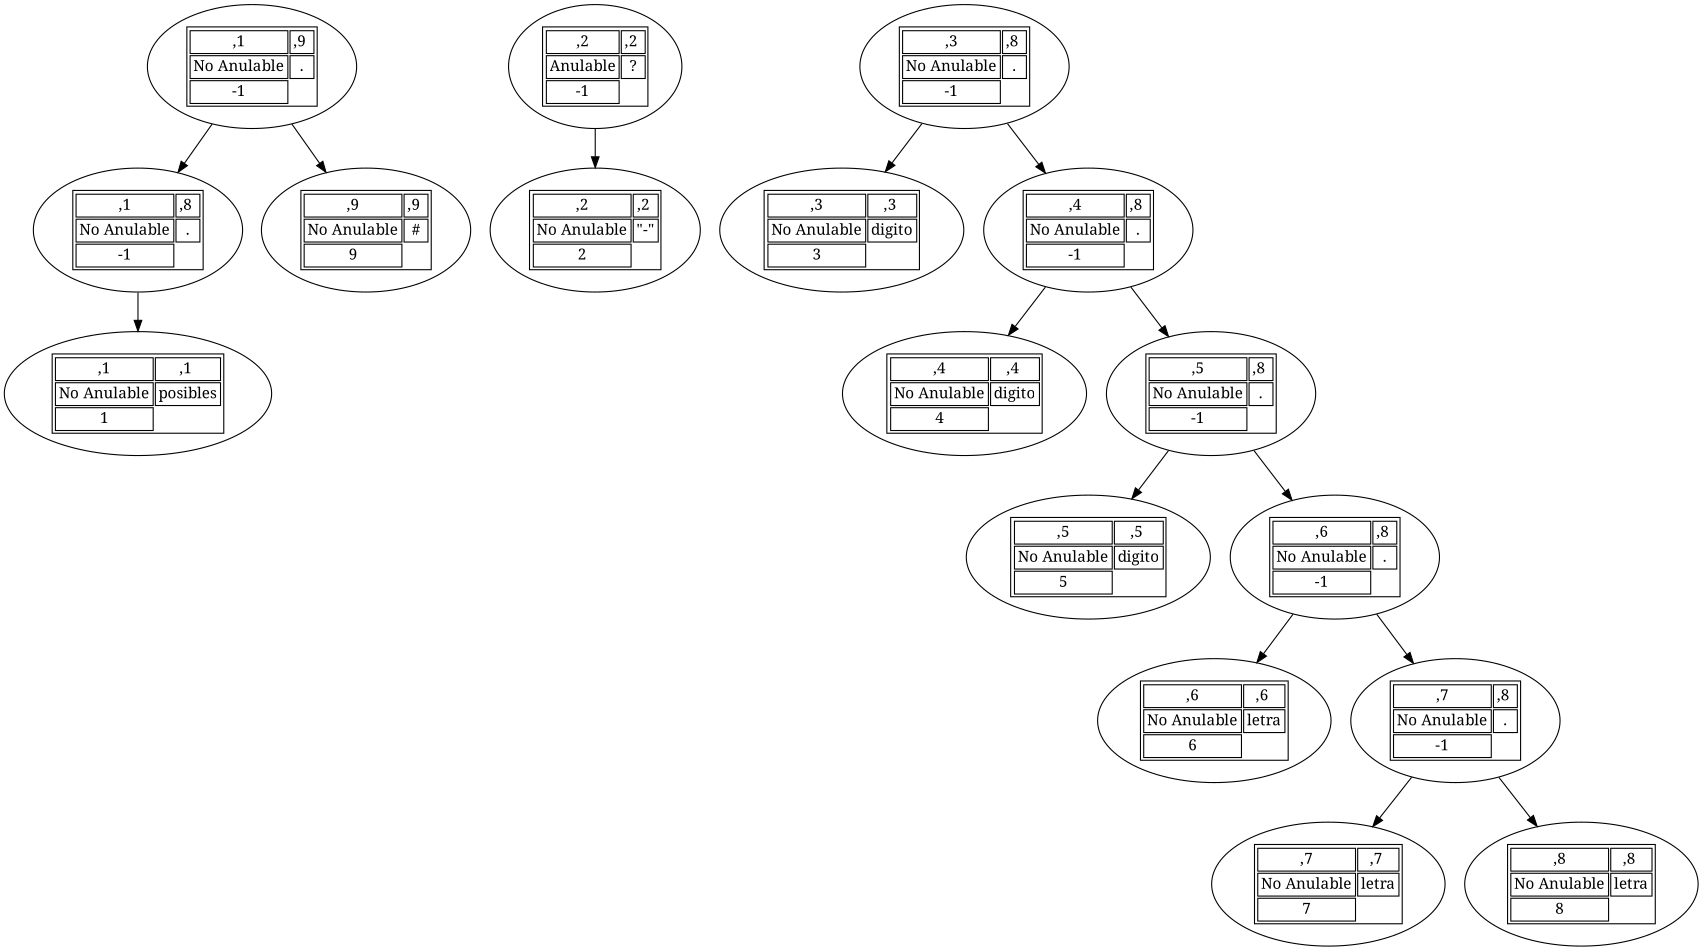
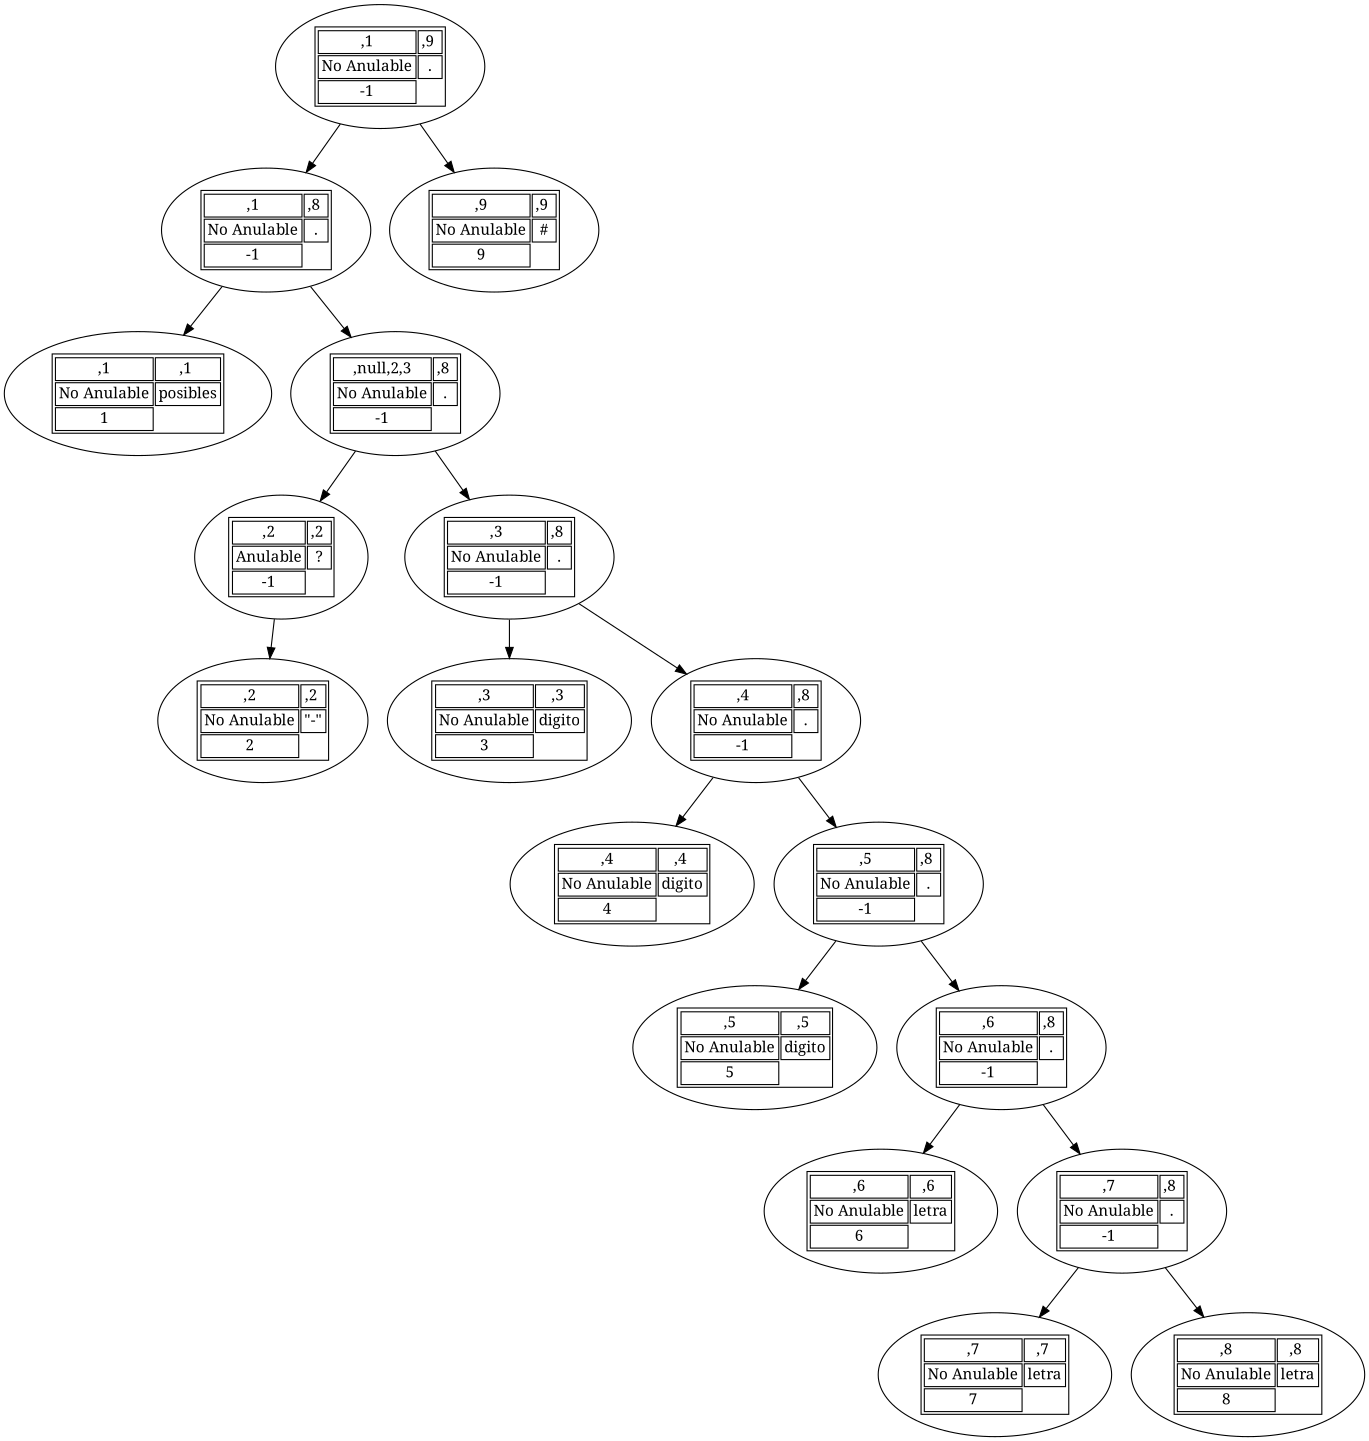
none -> (395, 394)
